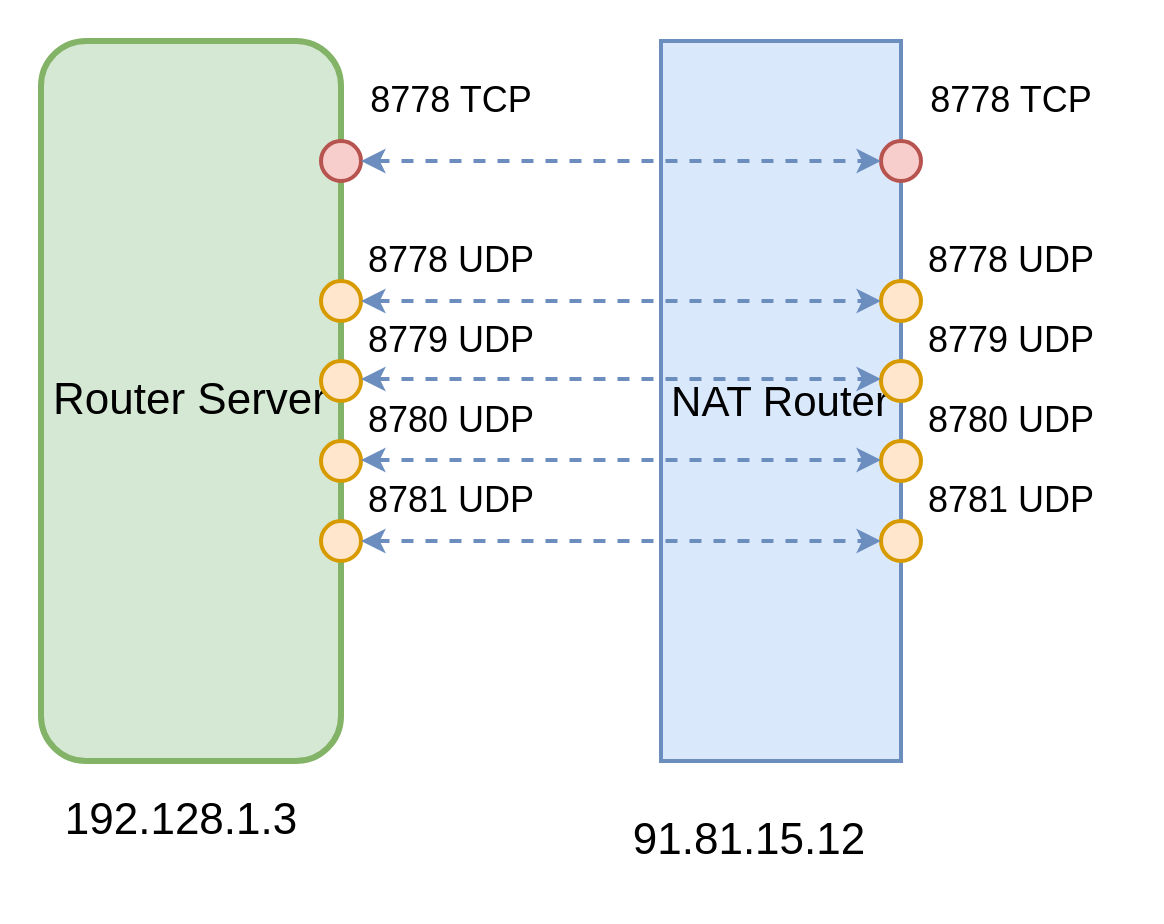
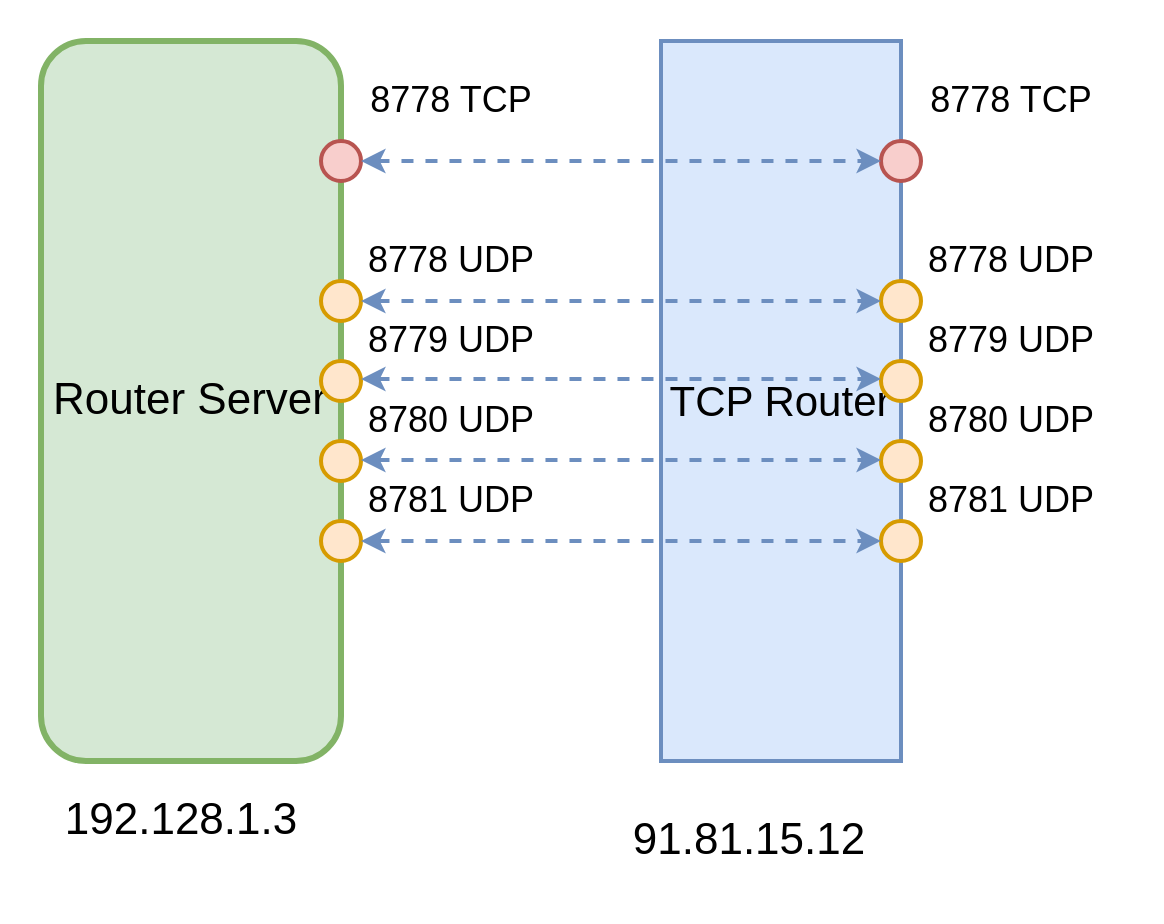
(781, 401) -> (781, 401)
